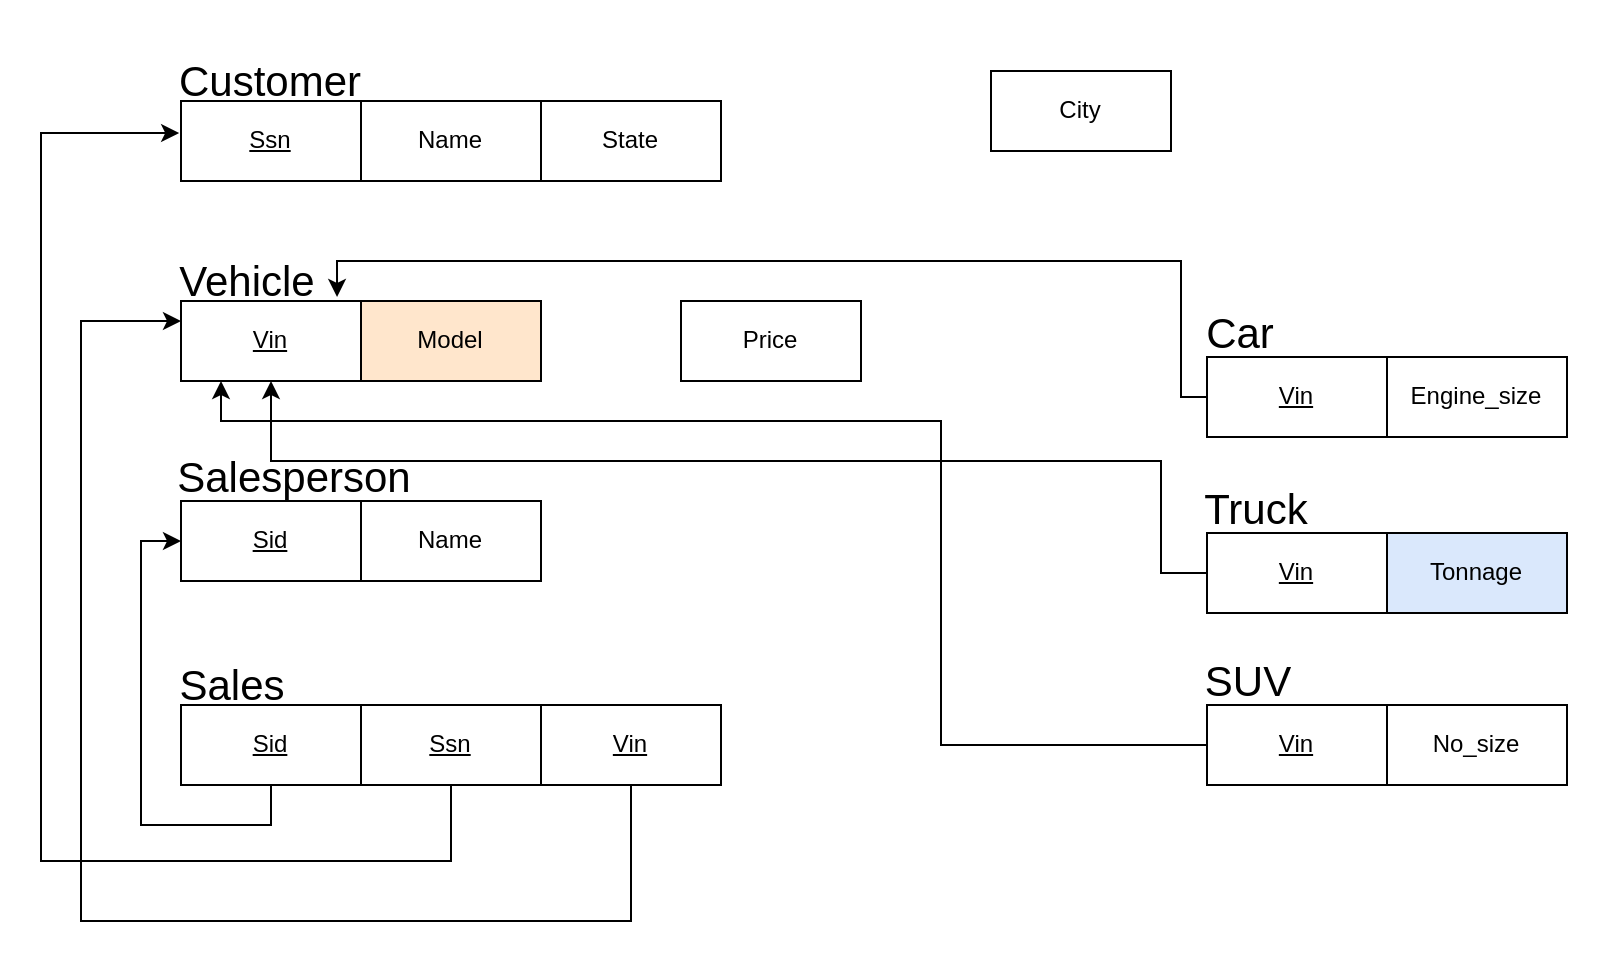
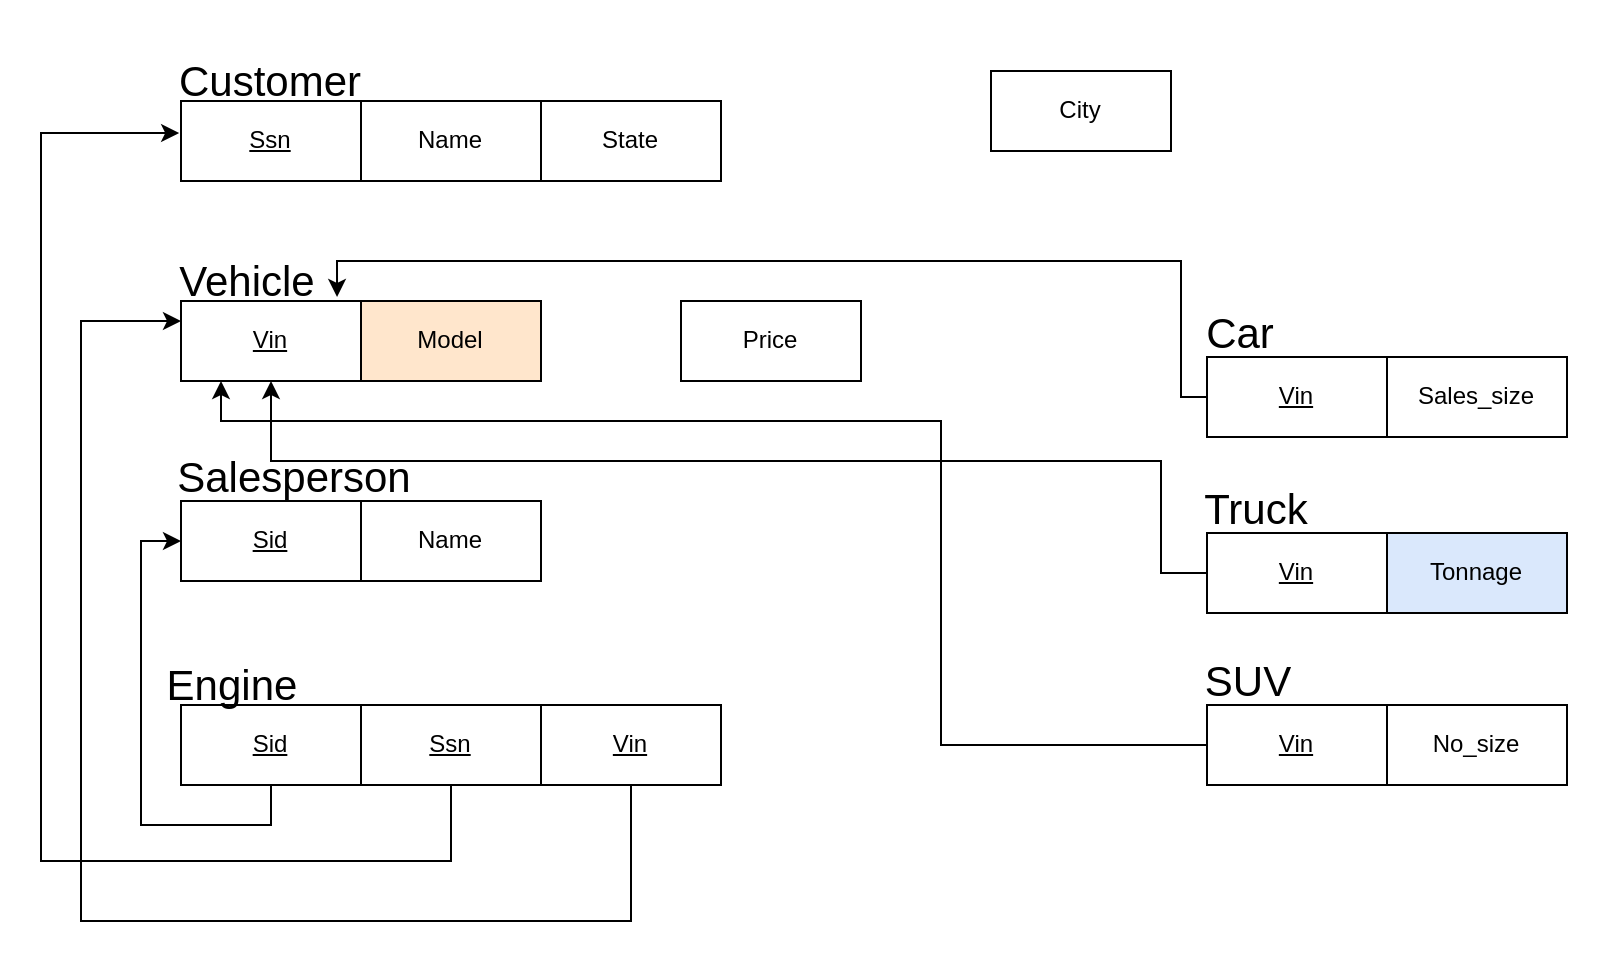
(1477, 397) -> (1477, 397)
(233, 685) -> (233, 685)
